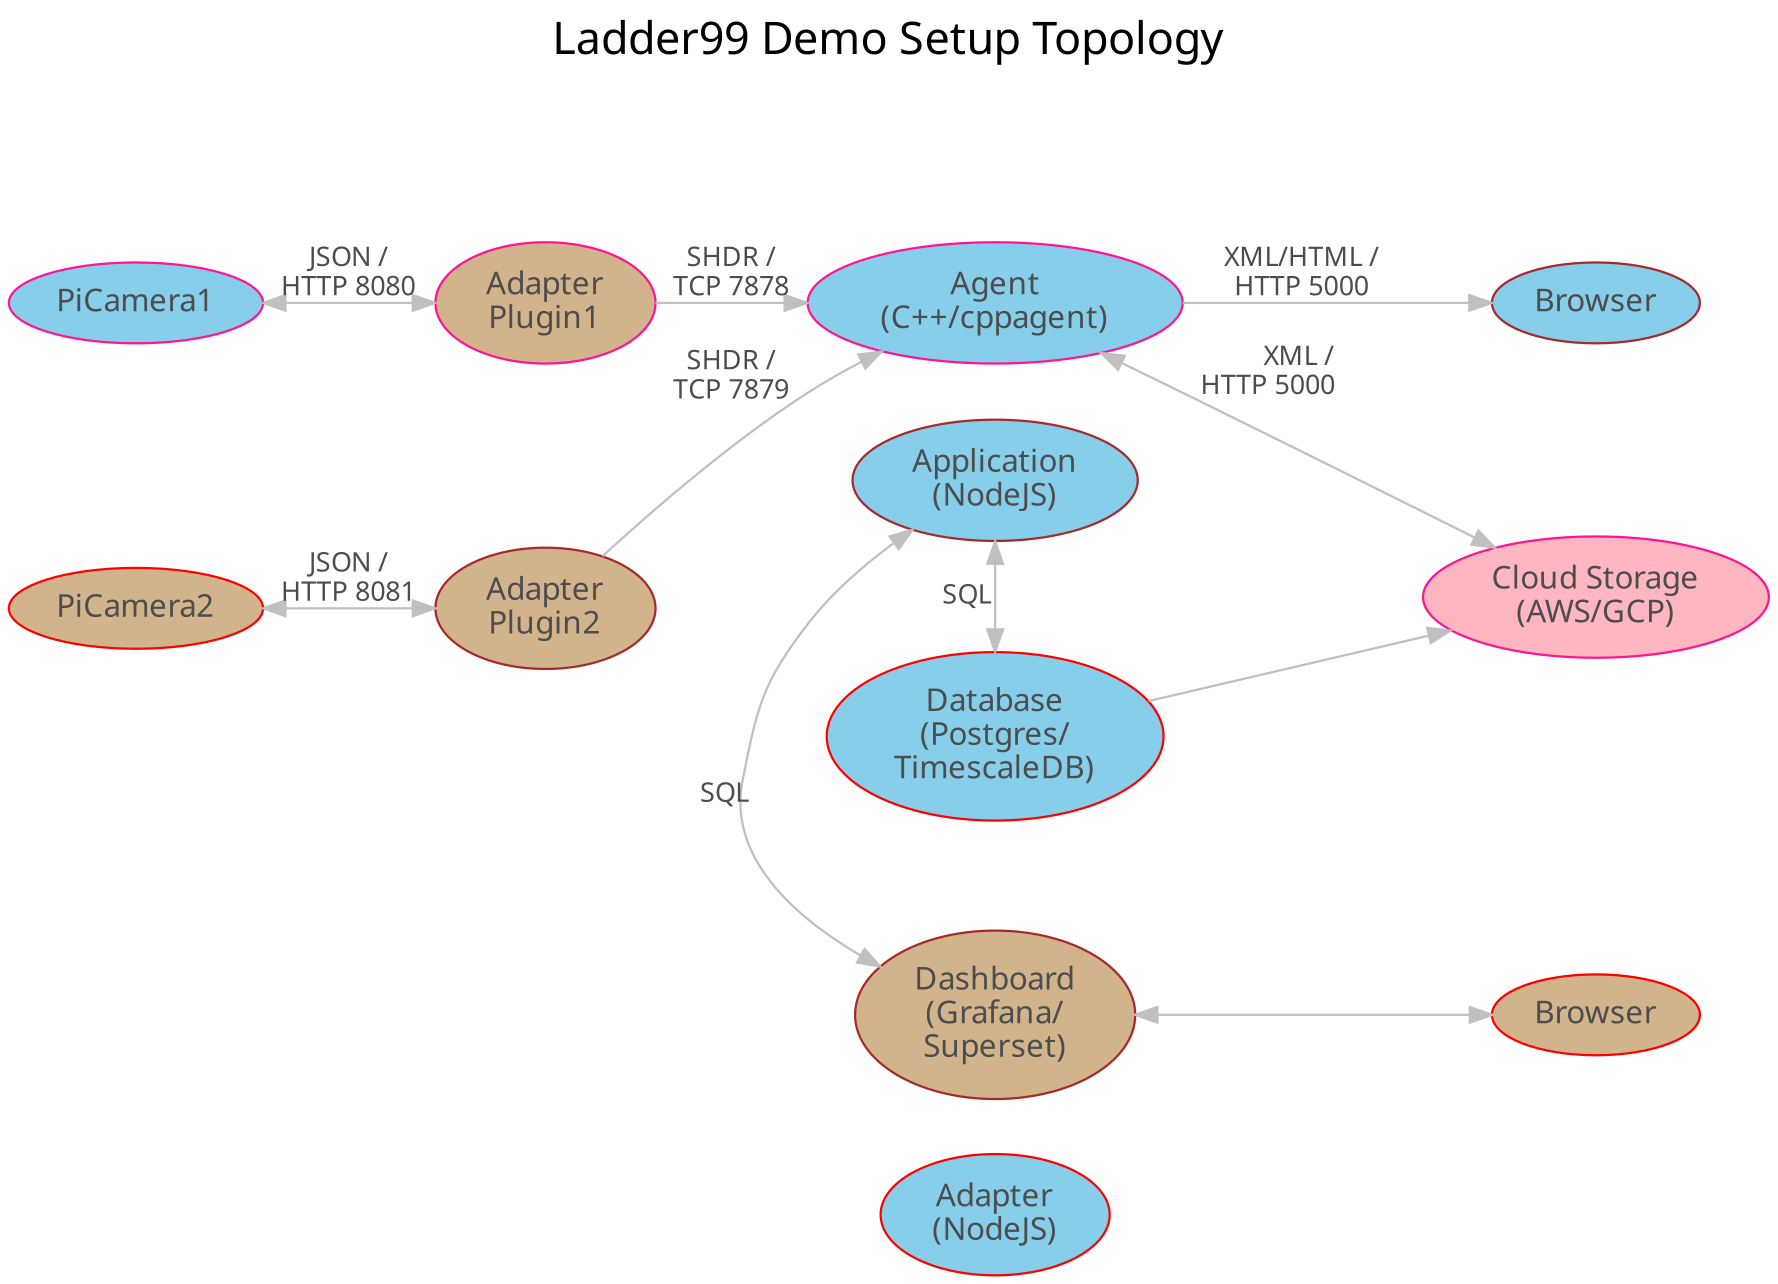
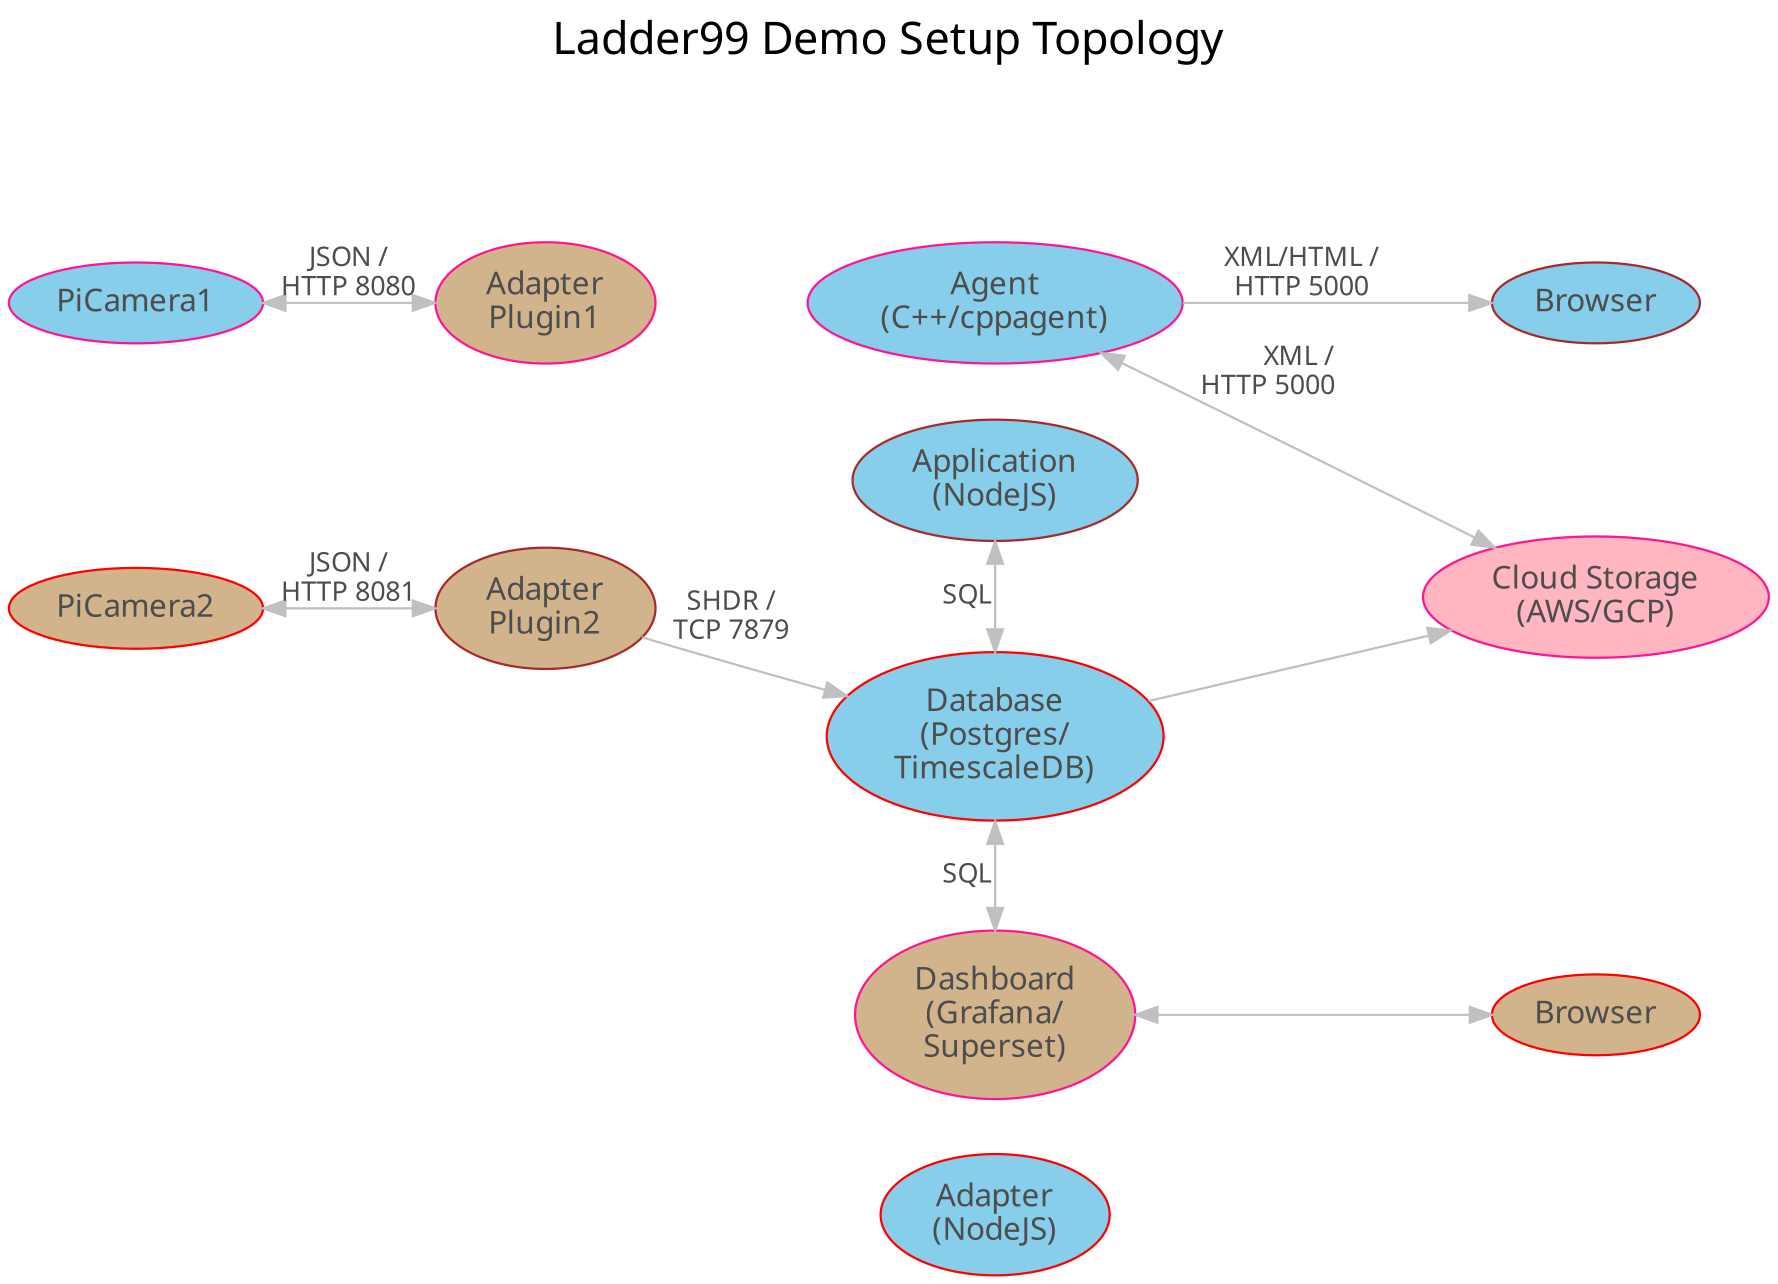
(720, 303) -> none
(726, 451) -> (733, 664)
(749, 749) -> (995, 876)
(995, 1015) -> (995, 1015)
